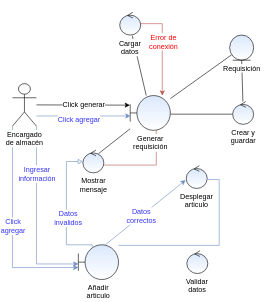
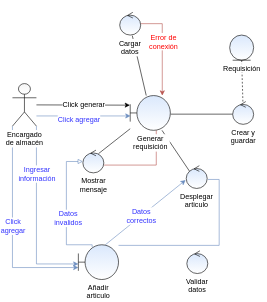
(201, 77) -> (176, 151)
(242, 82) -> (242, 82)
